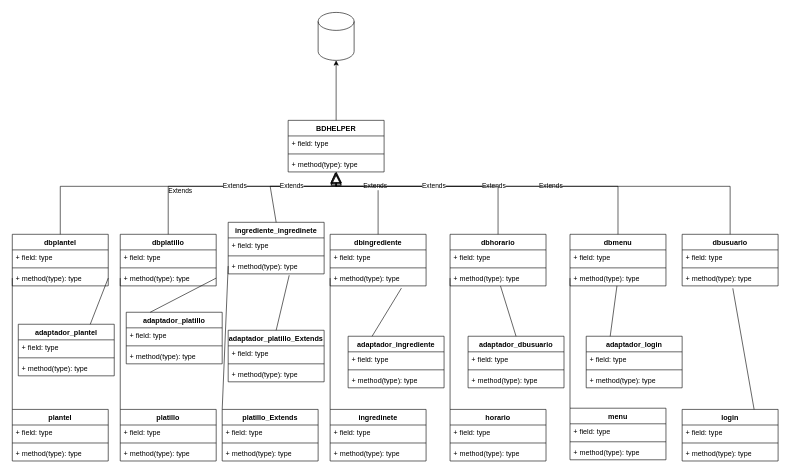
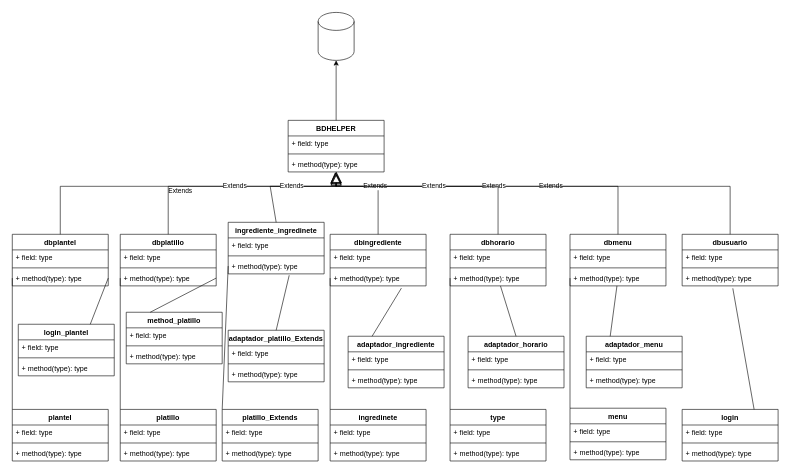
(174, 321) -> (174, 321)
(66, 333) -> (66, 333)
(516, 345) -> (516, 345)
(635, 345) -> (635, 345)
(498, 418) -> (498, 418)
